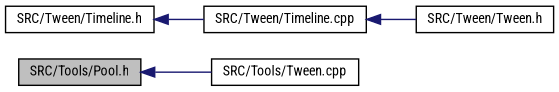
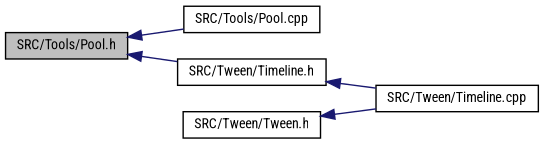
(398, 19) -> (355, 112)
none -> (159, 59)
(285, 72) -> (252, 19)
